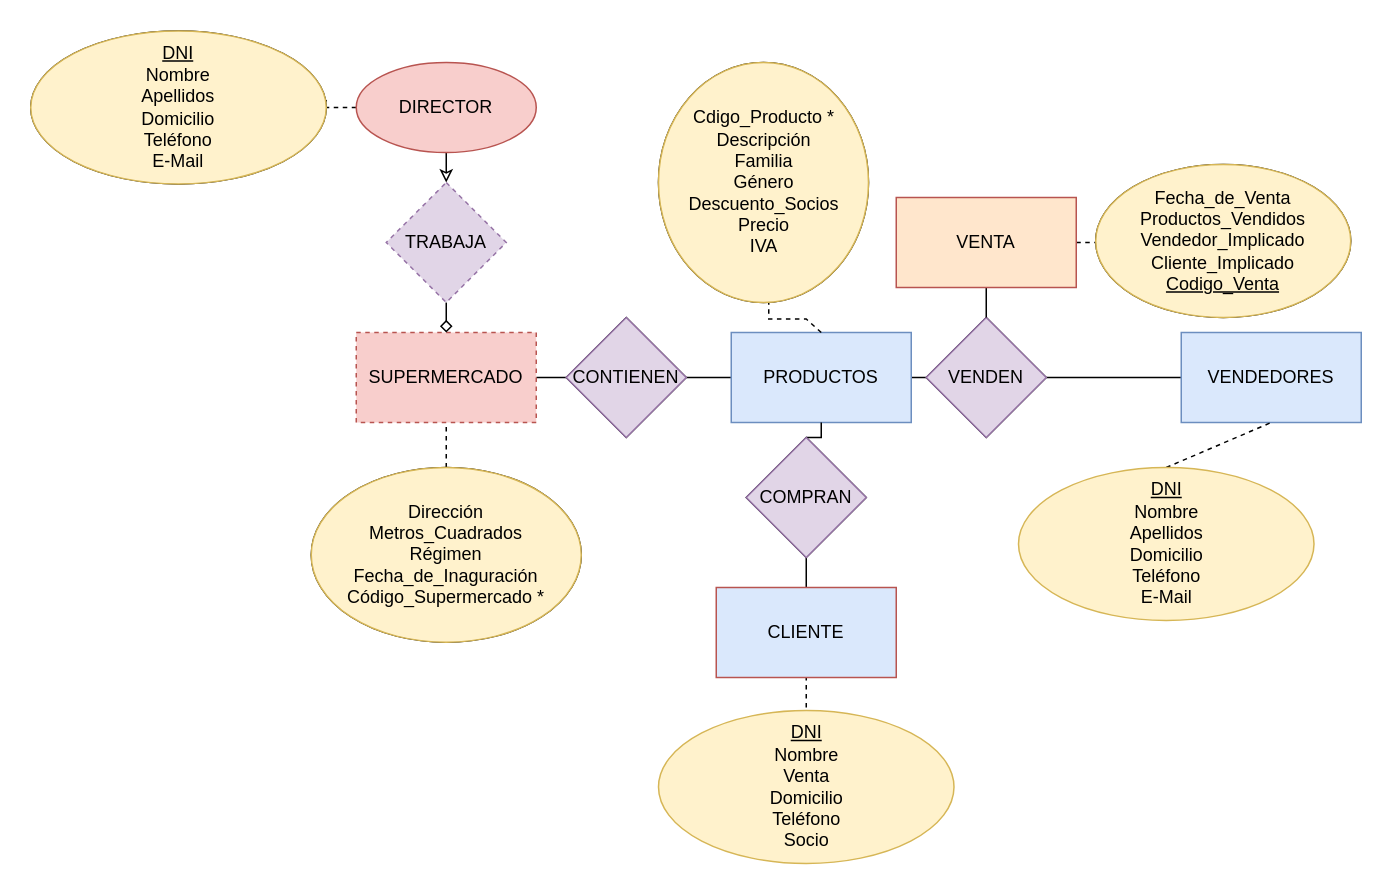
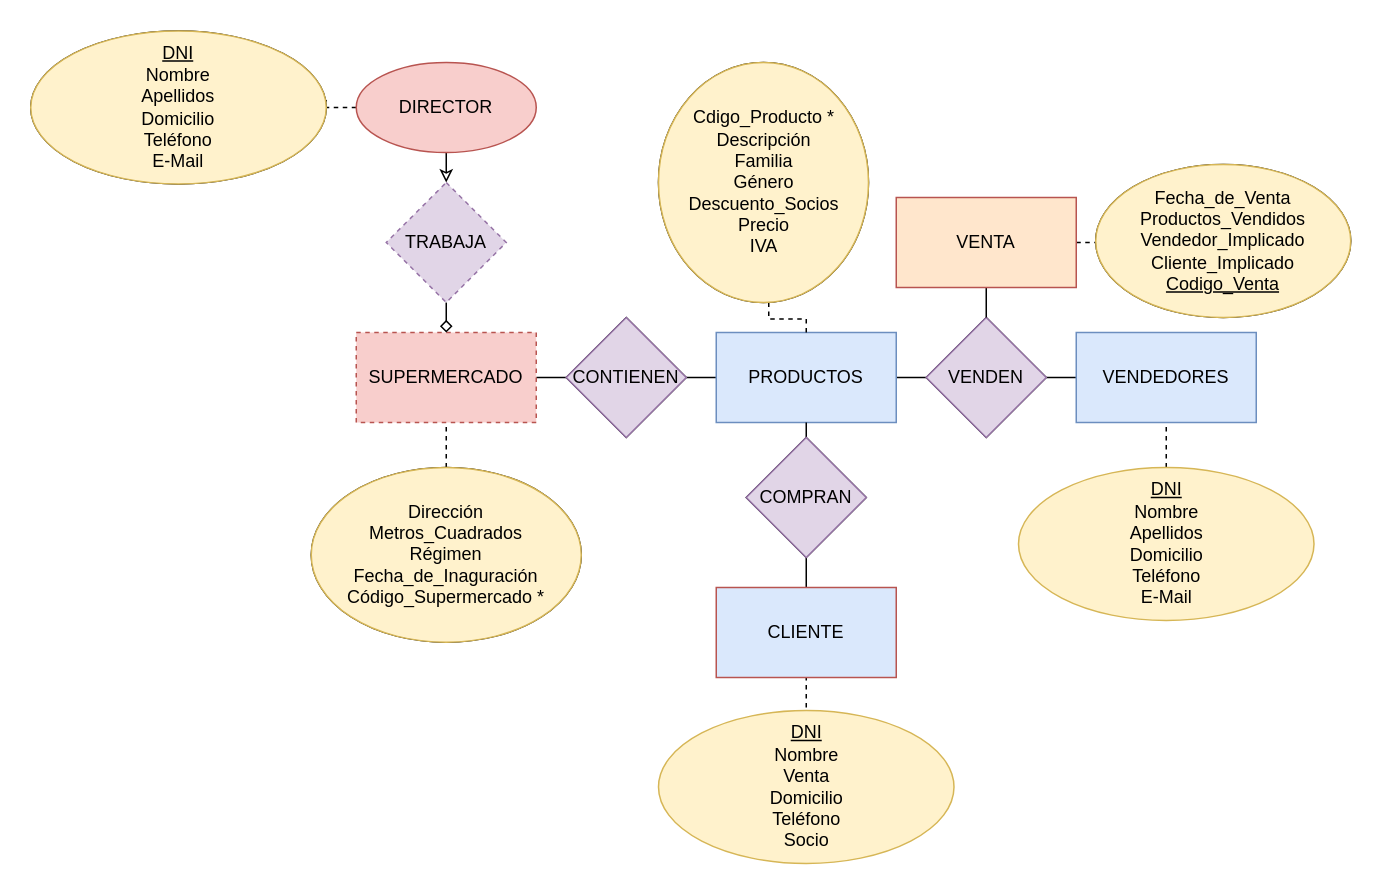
(821, 377) -> (806, 377)
(1271, 377) -> (1166, 377)
